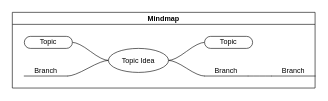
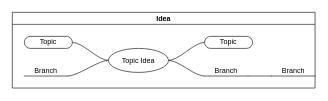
(163, 19) -> (163, 19)
